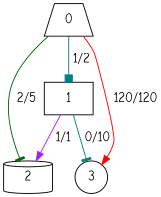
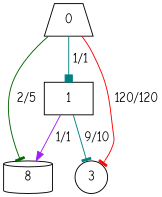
(80, 59) -> (79, 59)
(106, 95) -> (108, 97)
(95, 138) -> (95, 138)
(28, 177) -> (28, 177)
